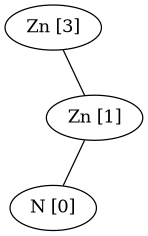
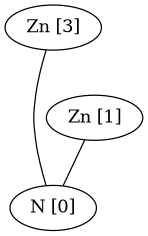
(74, 73) -> (34, 118)
